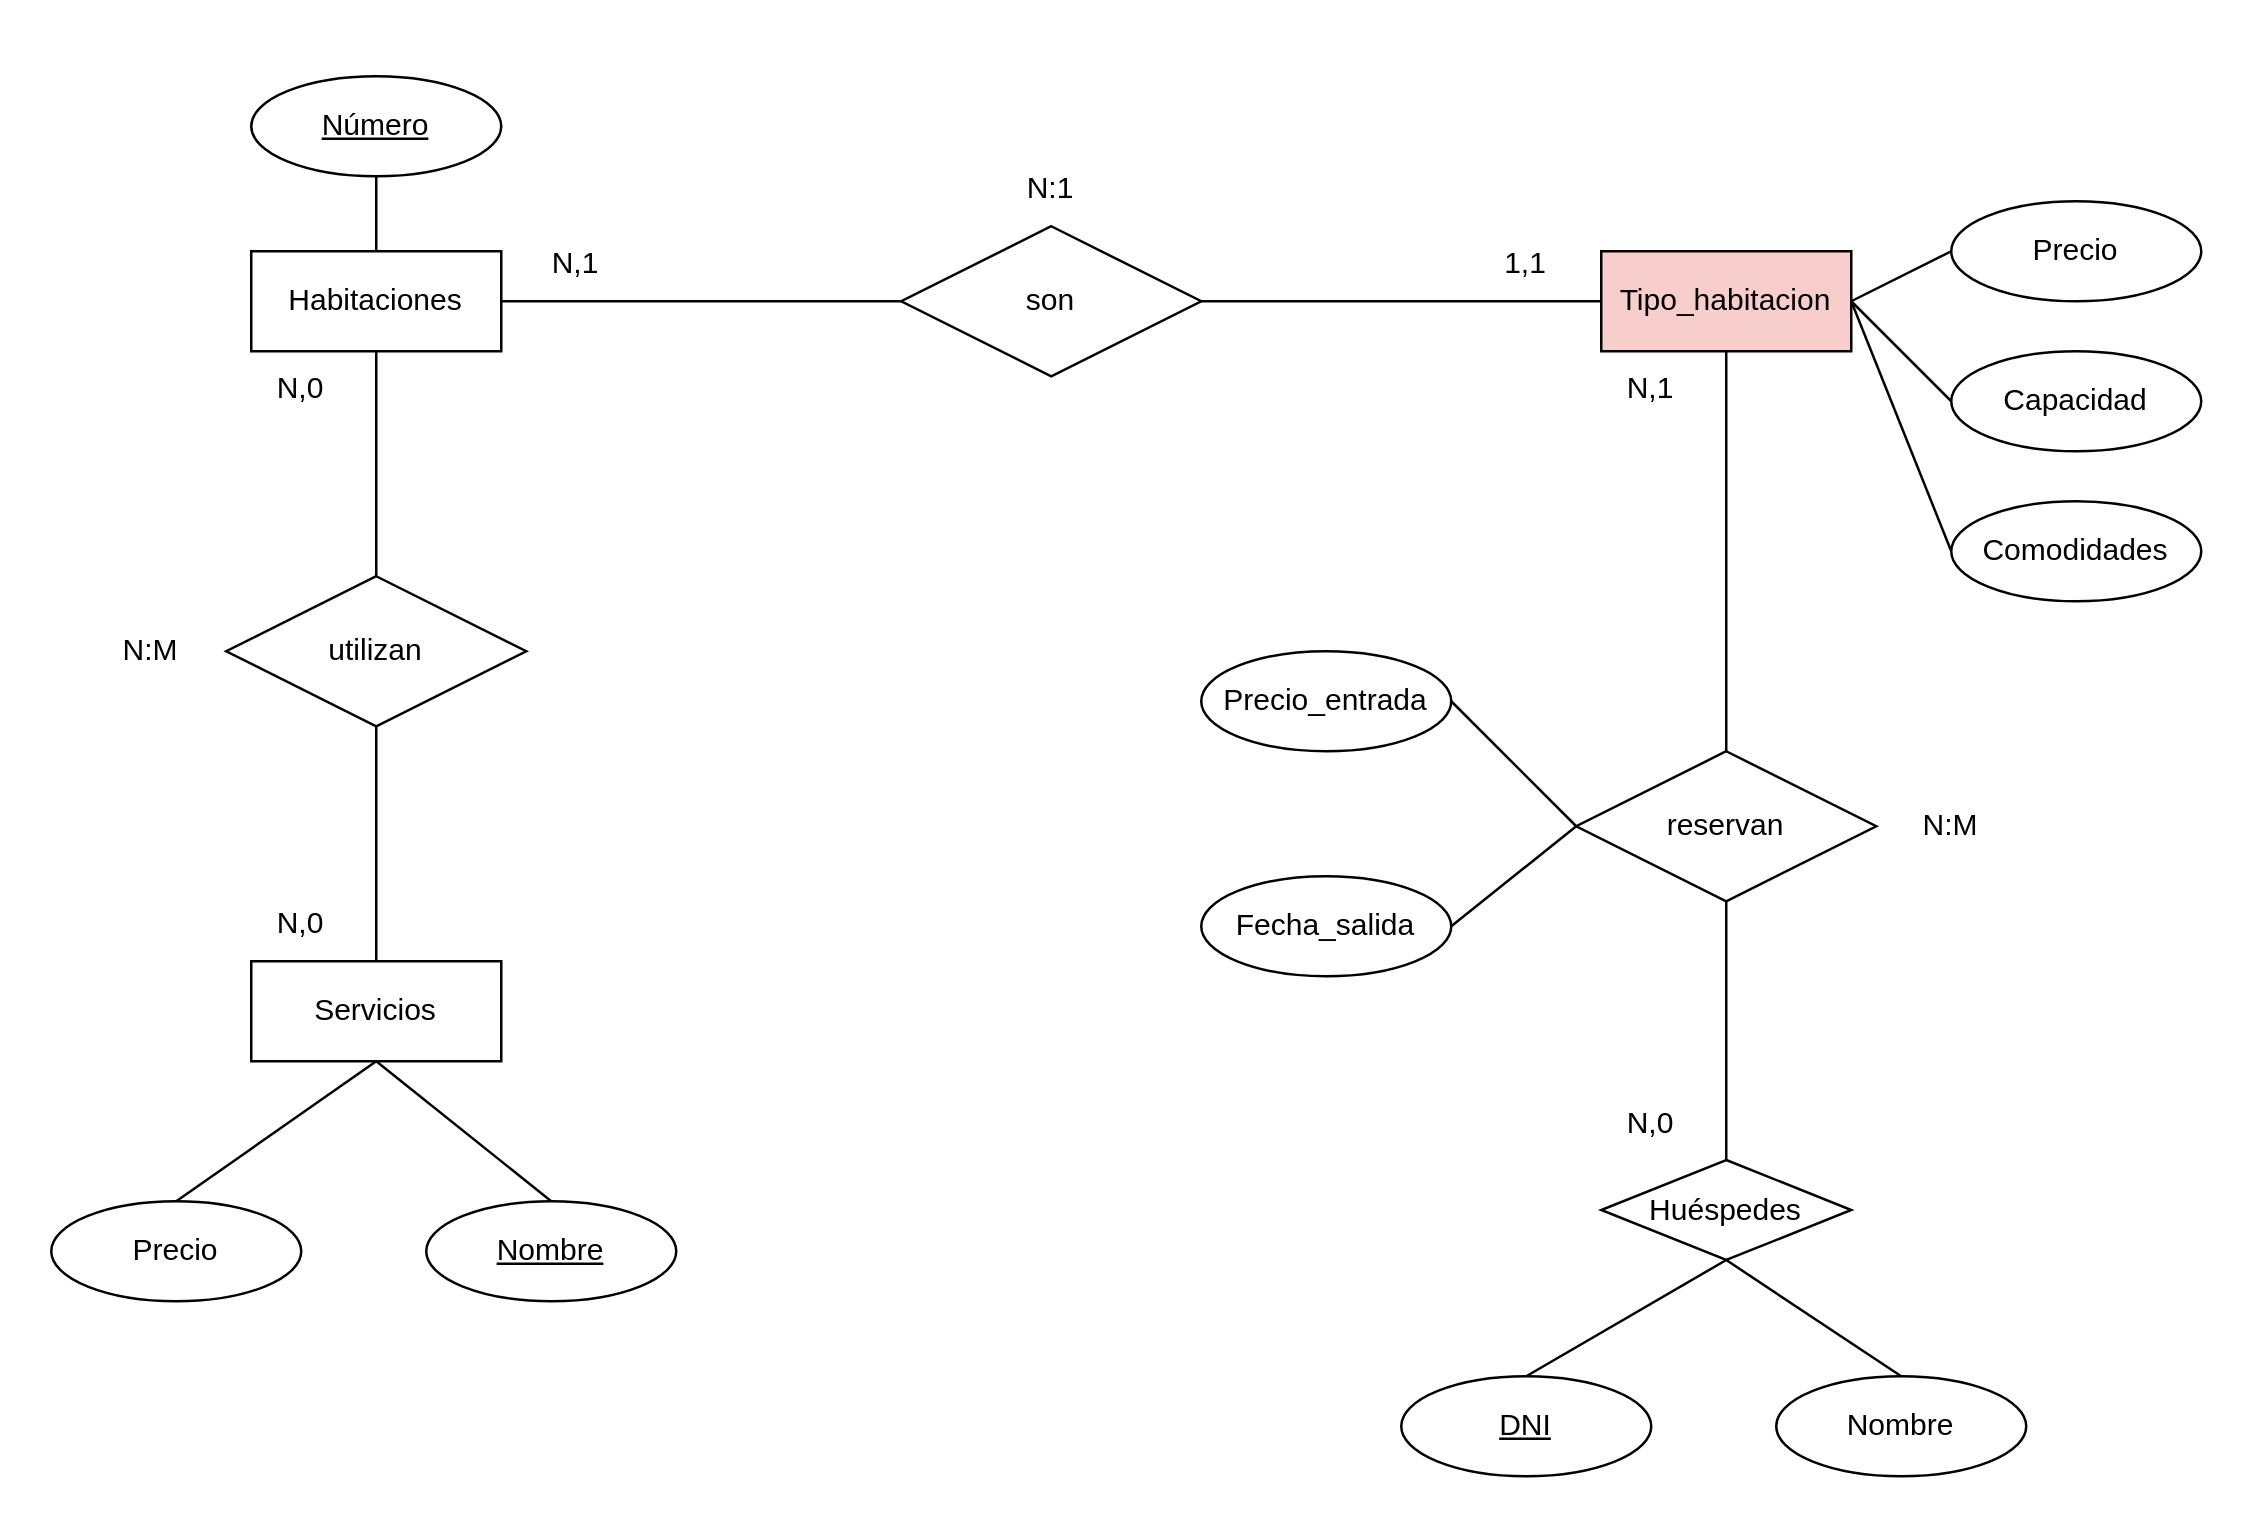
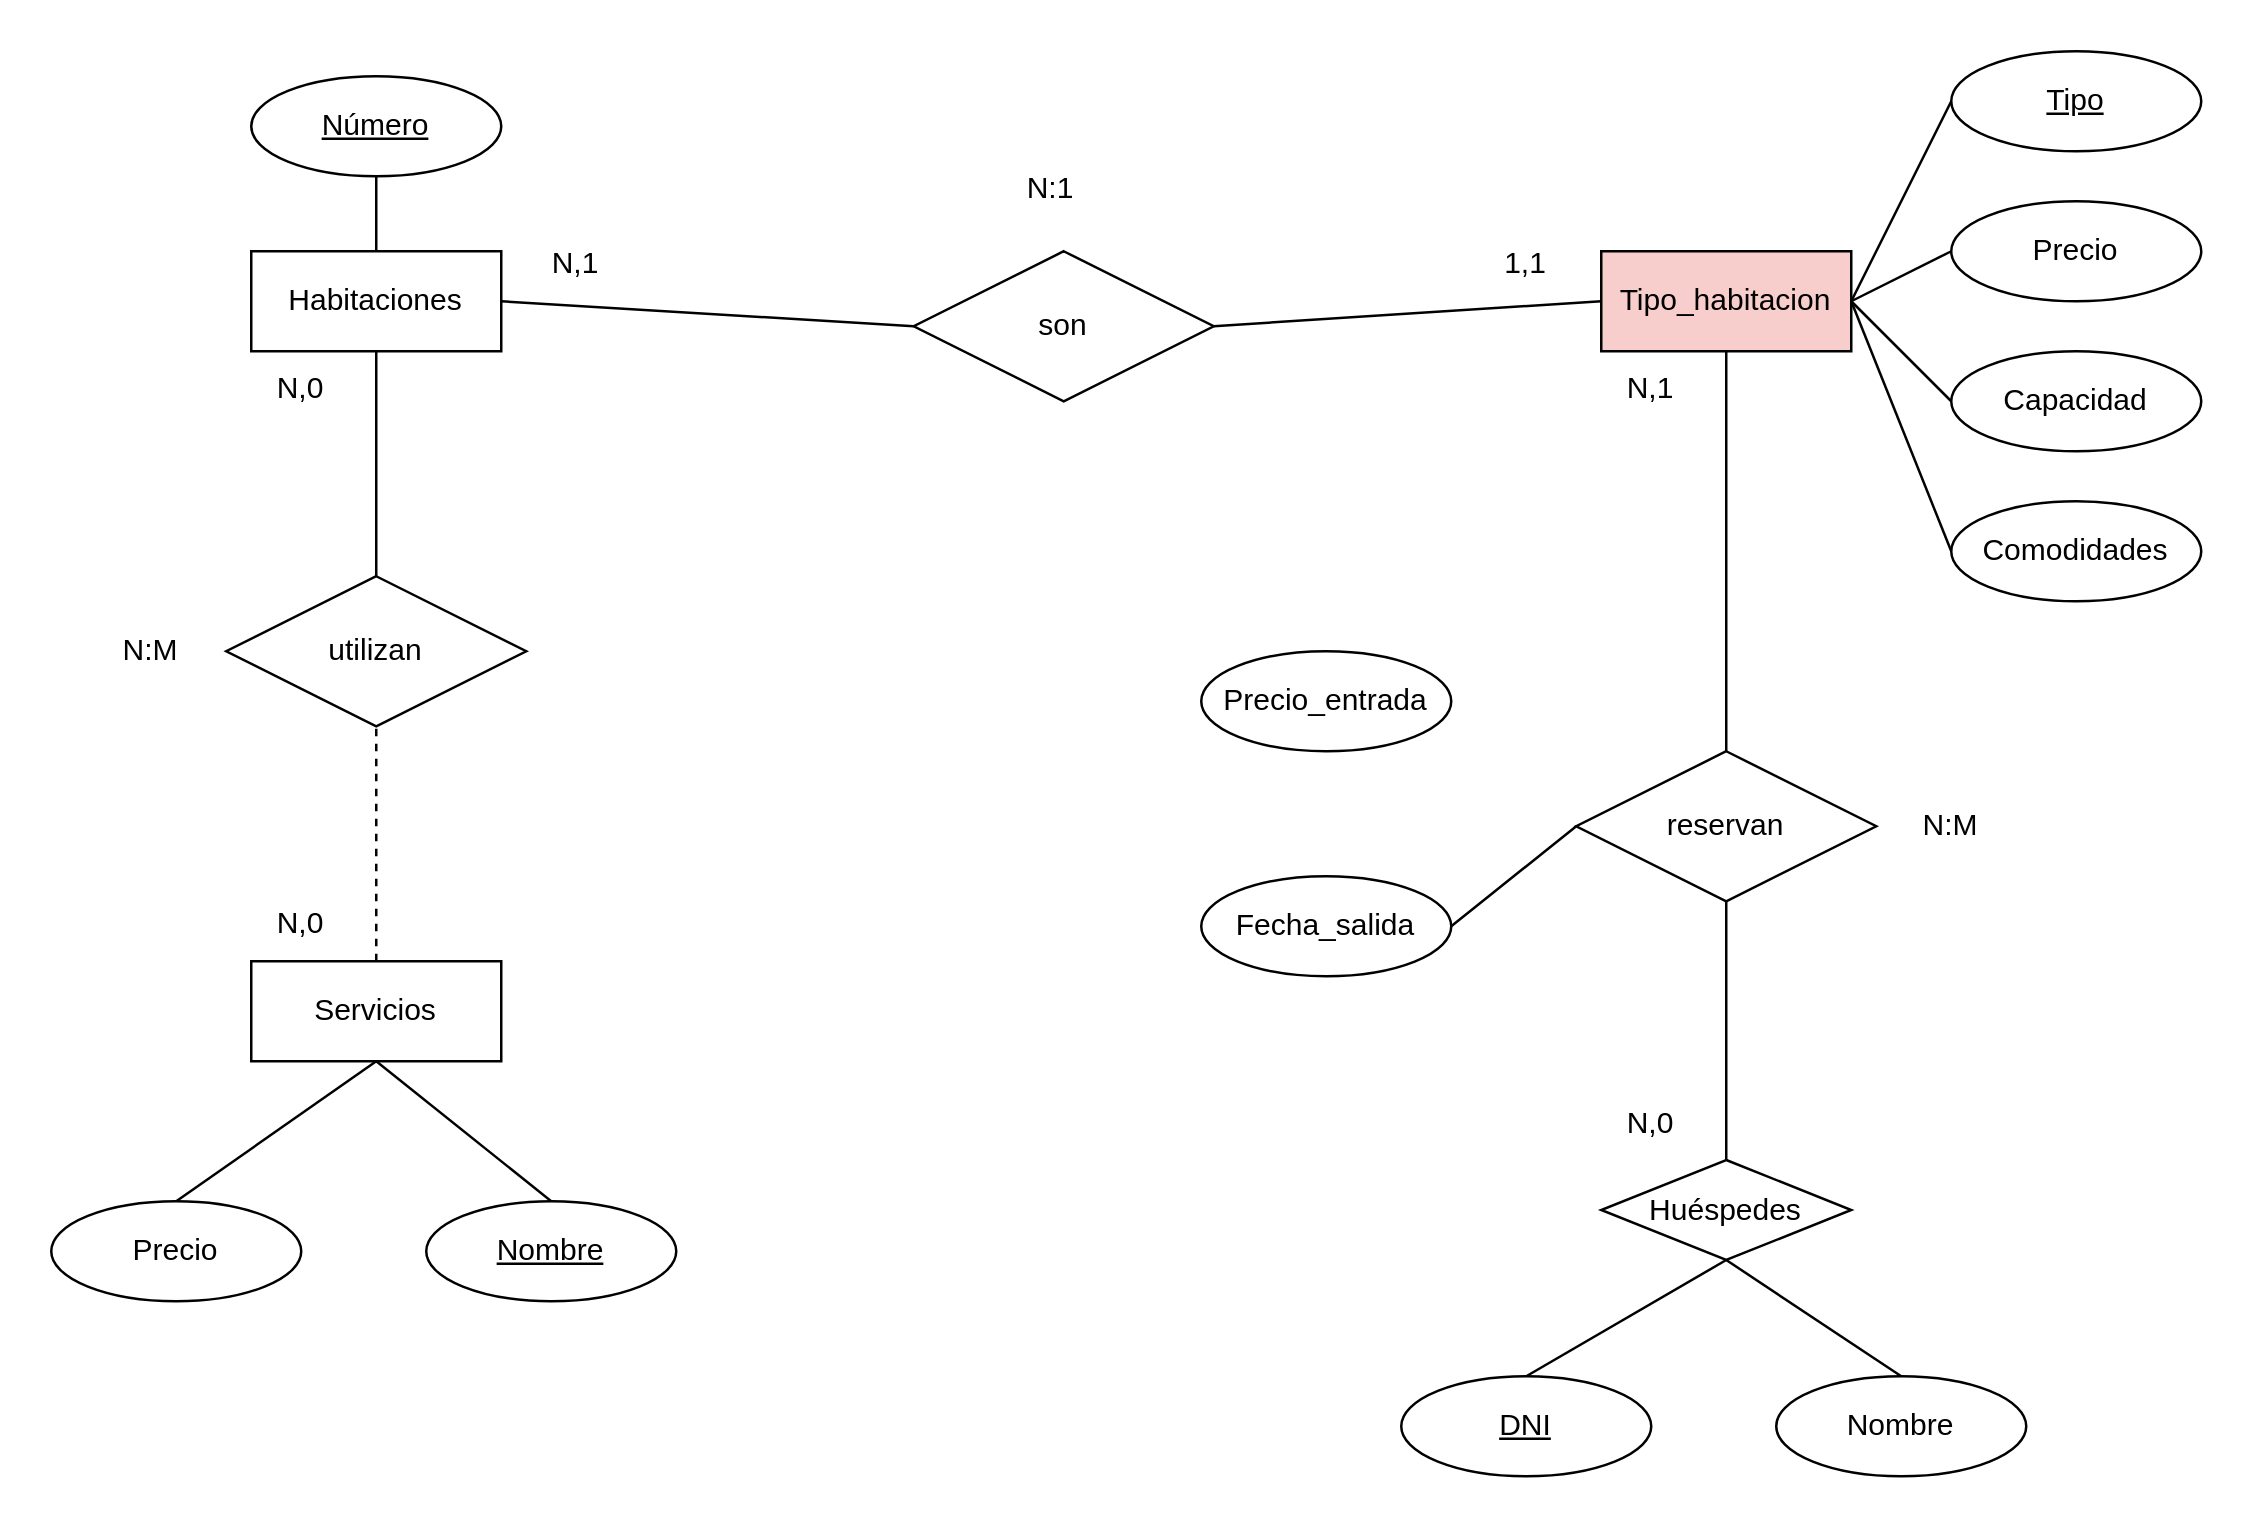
none -> (2076, 101)
none -> (1903, 198)
(1051, 301) -> (1064, 326)
(1512, 762) -> none
(376, 841) -> (376, 841)
